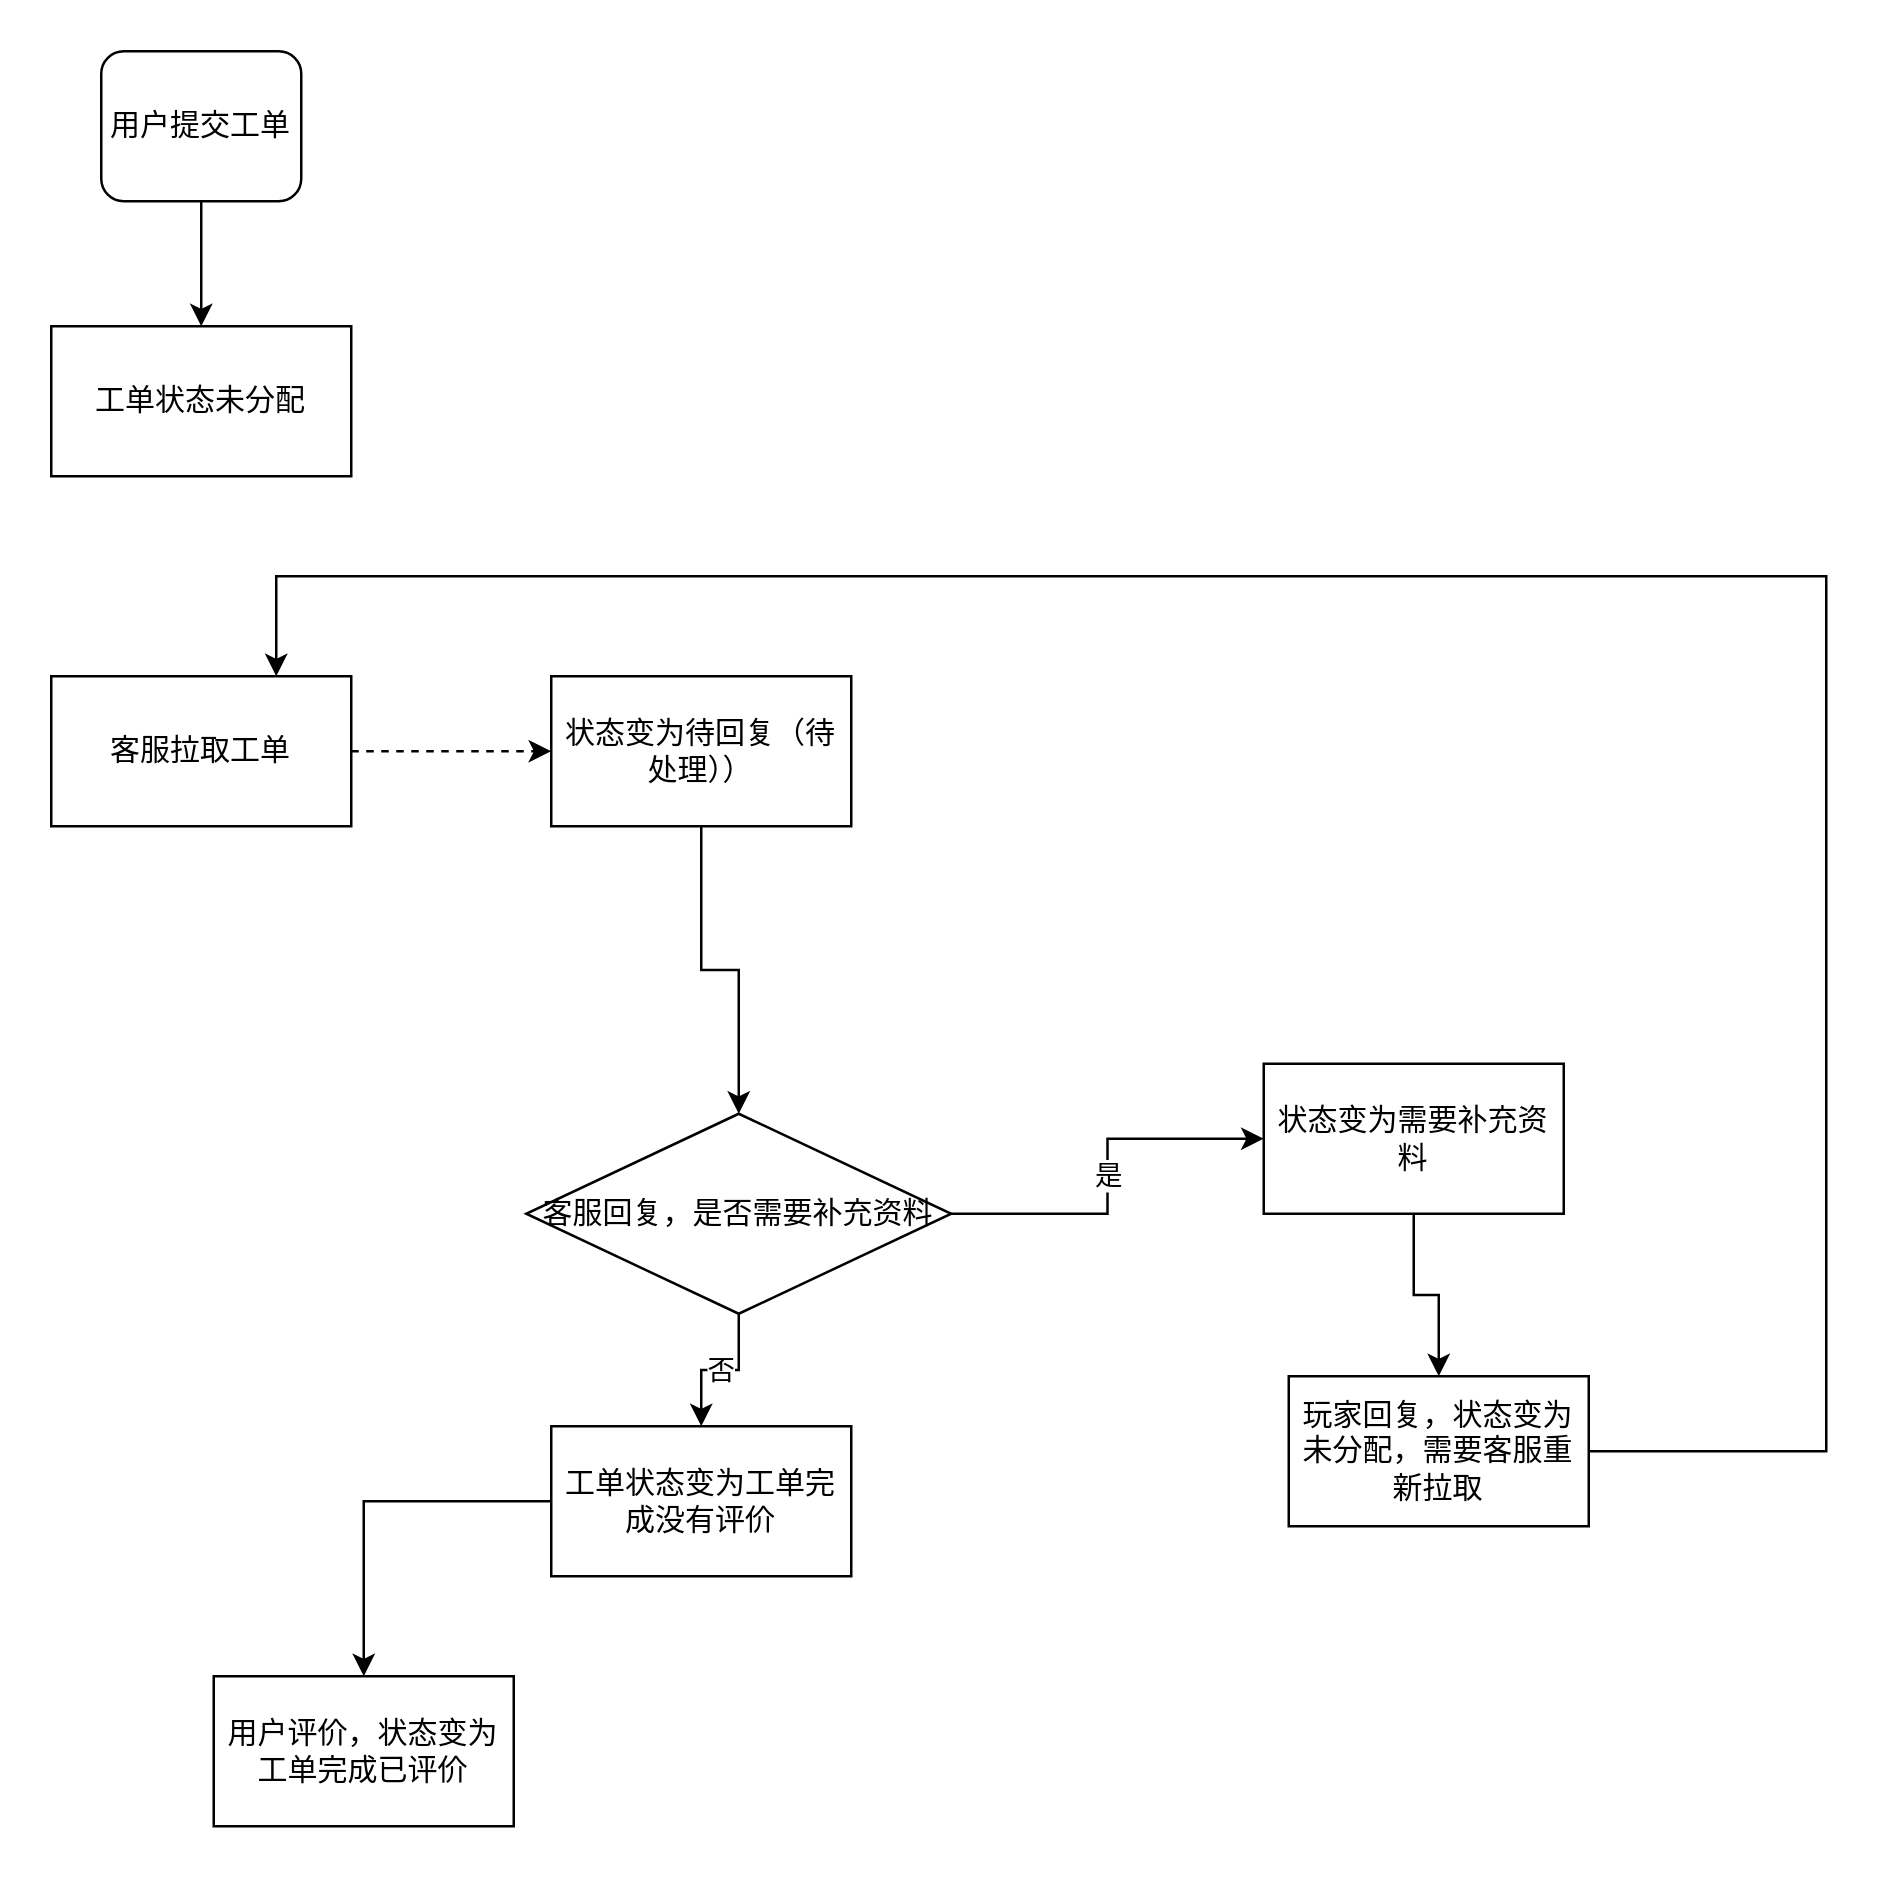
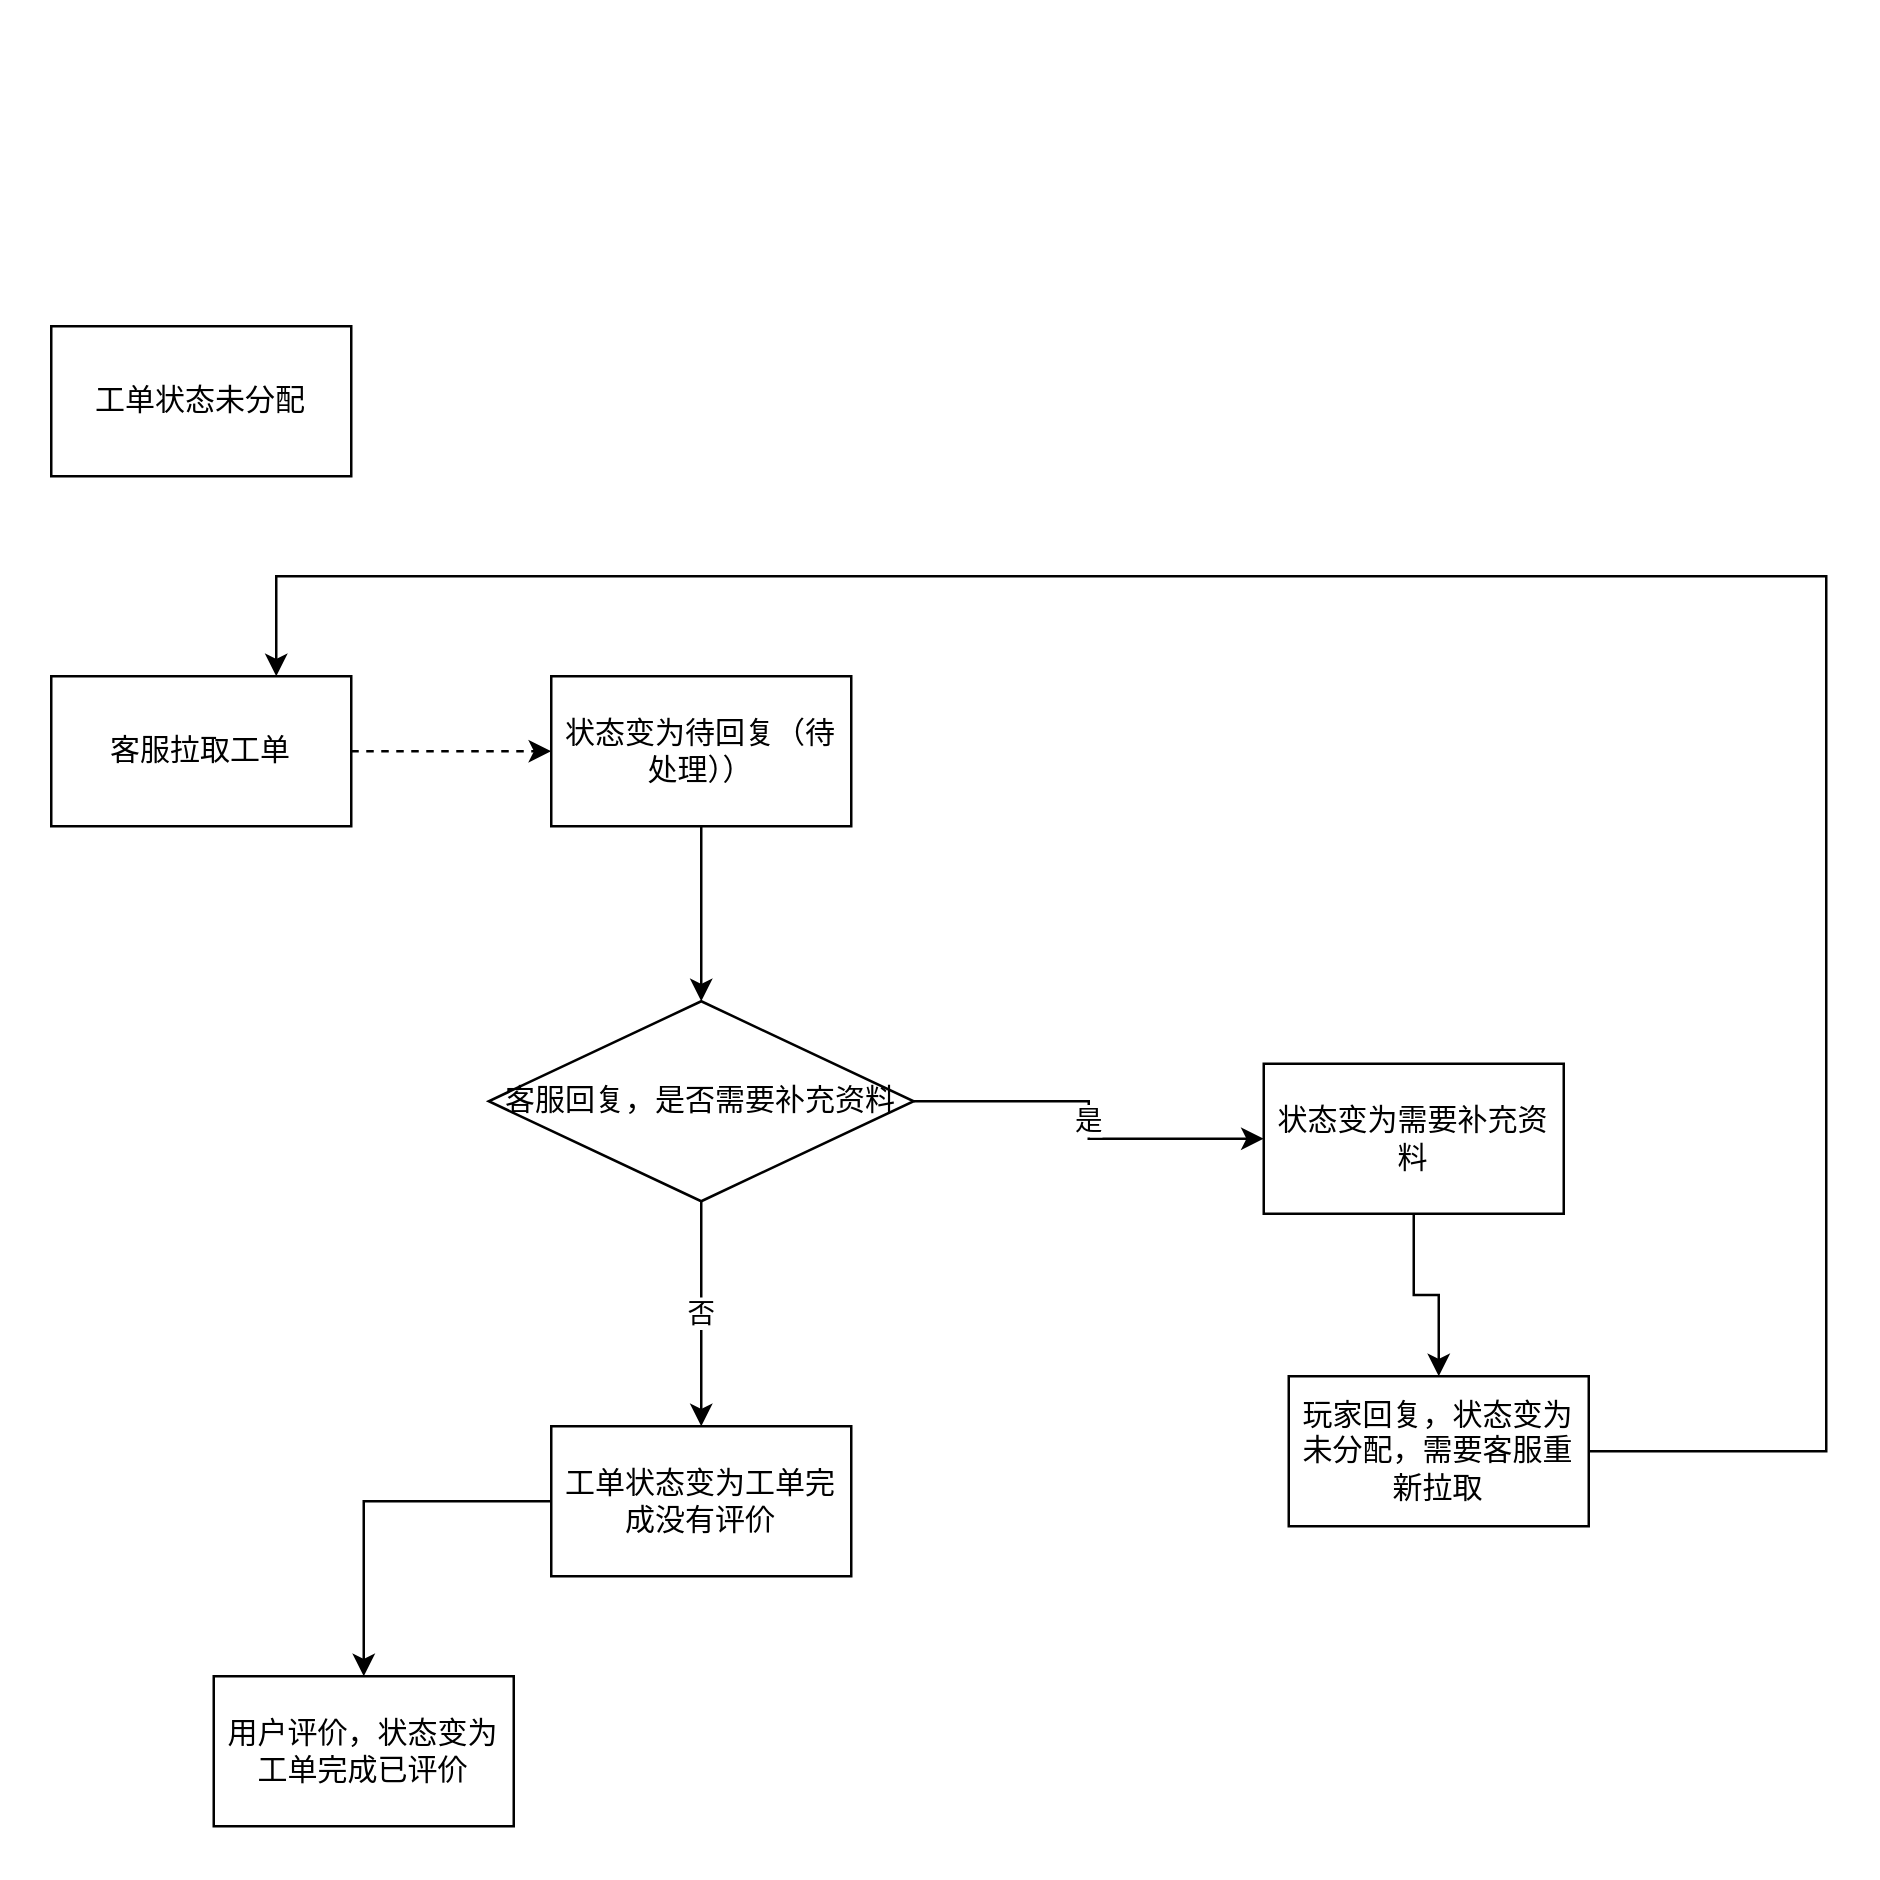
(201, 126) -> none
(201, 255) -> none
(739, 1214) -> (701, 1101)
